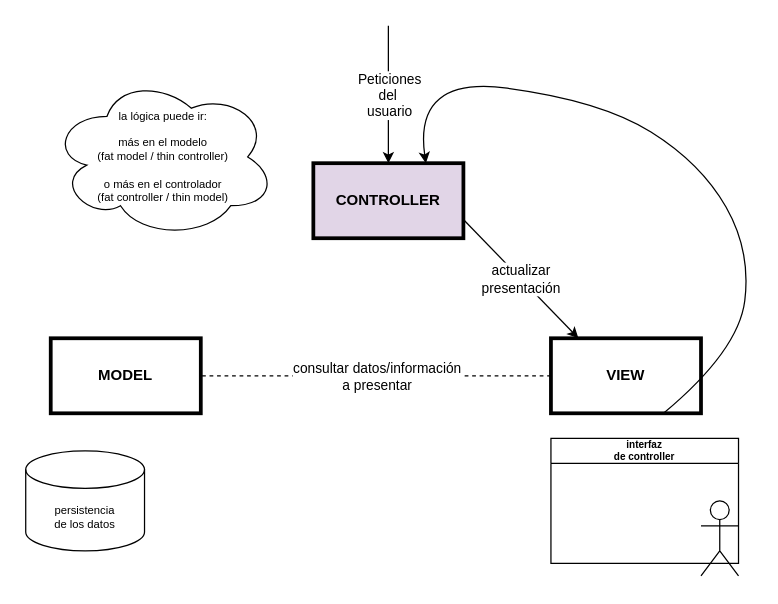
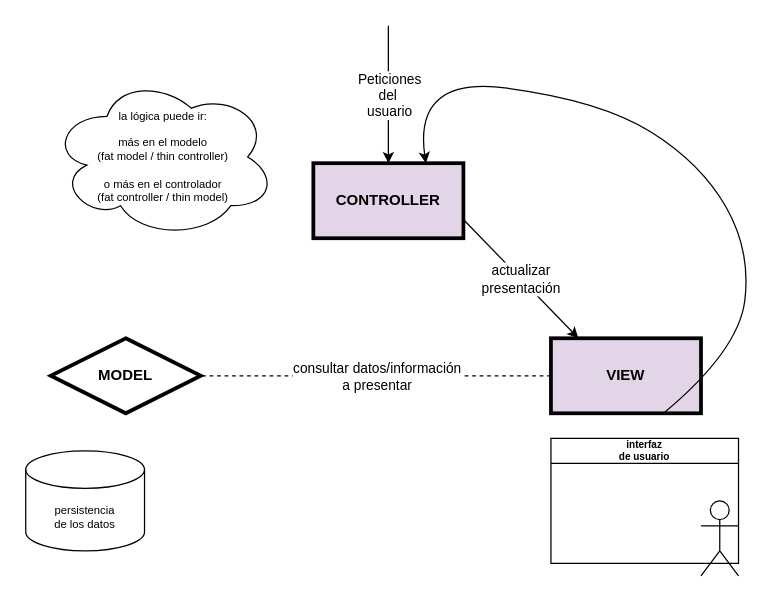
(126, 376) -> (126, 376)
(626, 376) -> (626, 376)
(644, 444) -> (644, 444)
